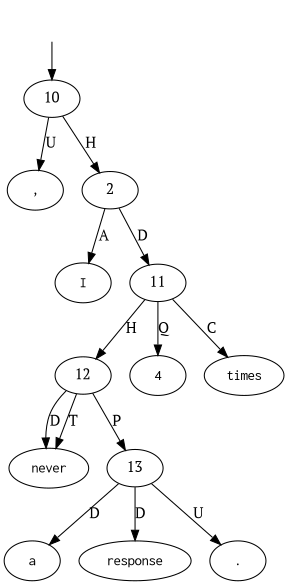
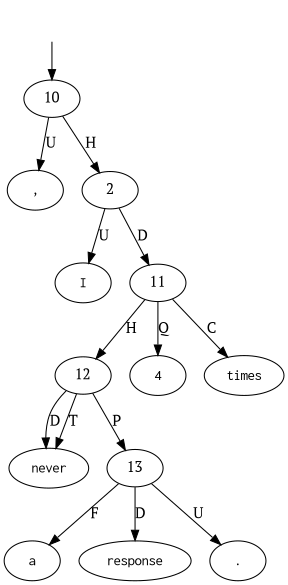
(104, 237) -> (104, 237)
(95, 514) -> (95, 514)
